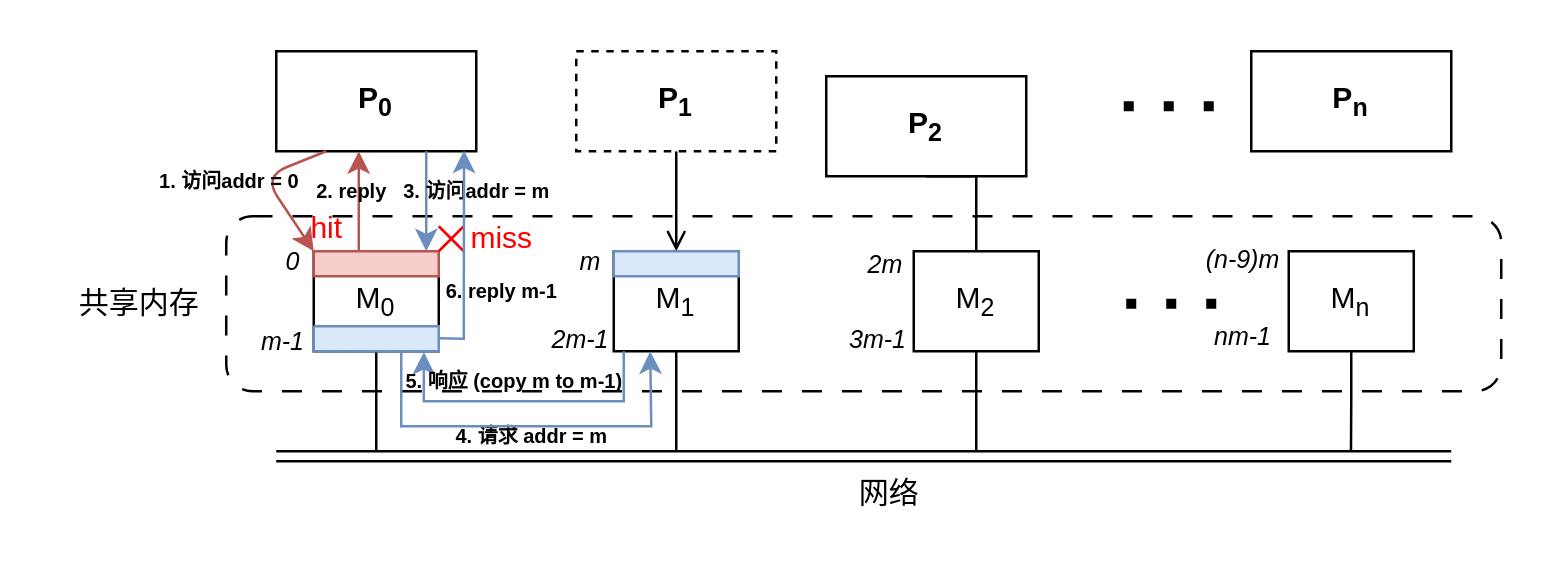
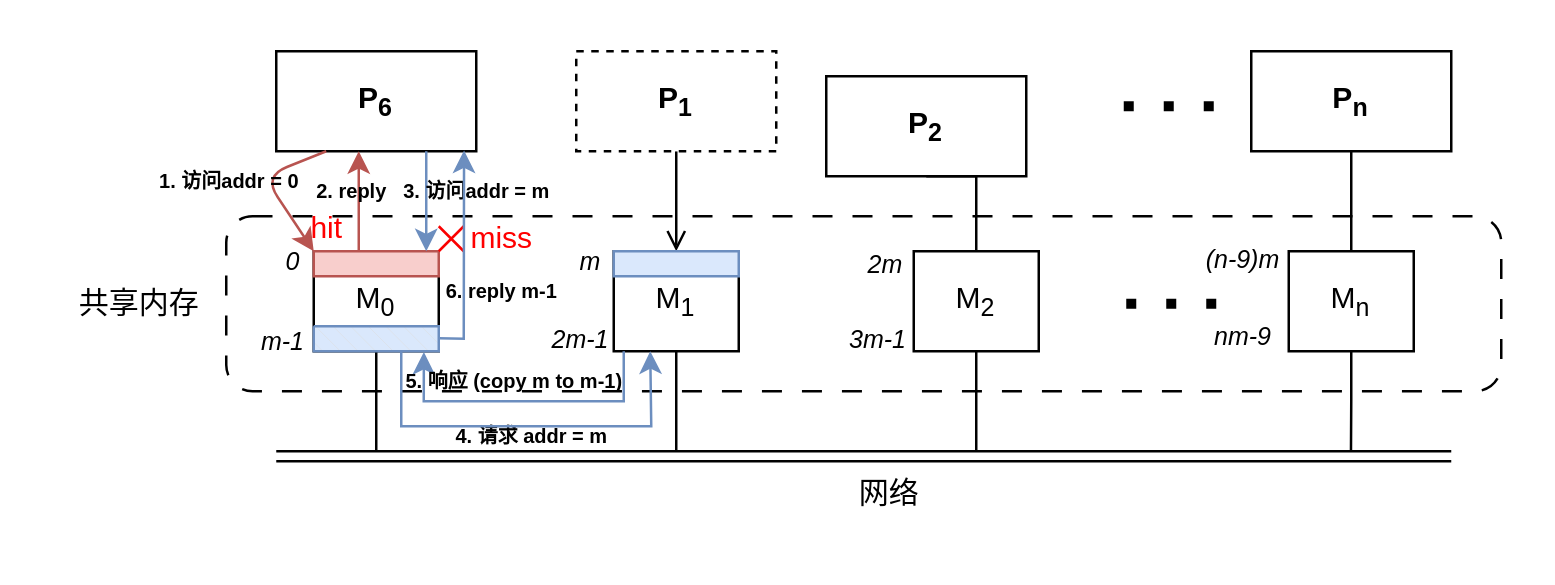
(376, 101) -> (376, 101)
none -> (1351, 201)
(1244, 336) -> (1244, 336)
